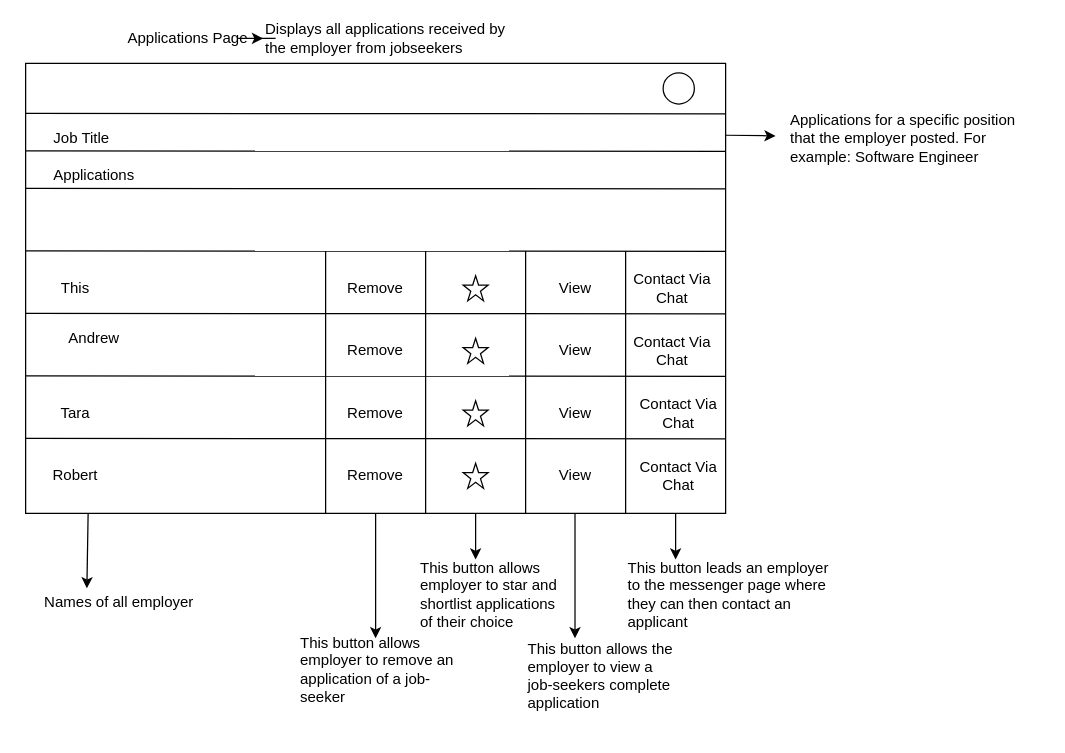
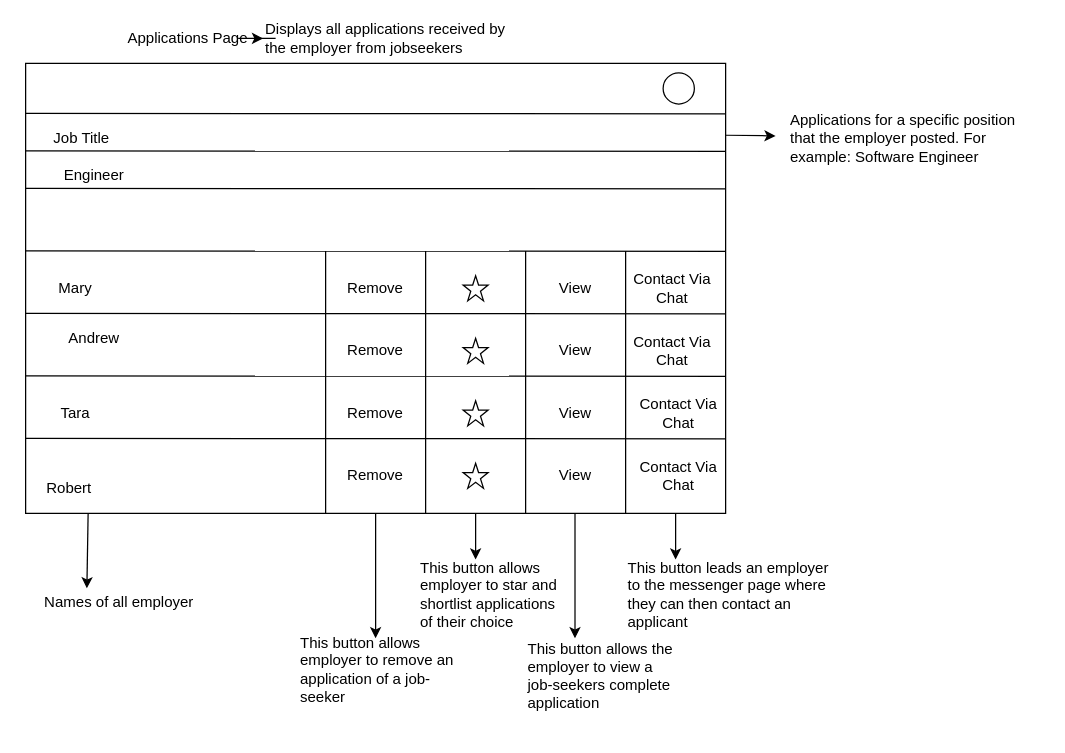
(94, 176) -> (94, 176)
(76, 288) -> (76, 288)
(76, 476) -> (69, 488)
